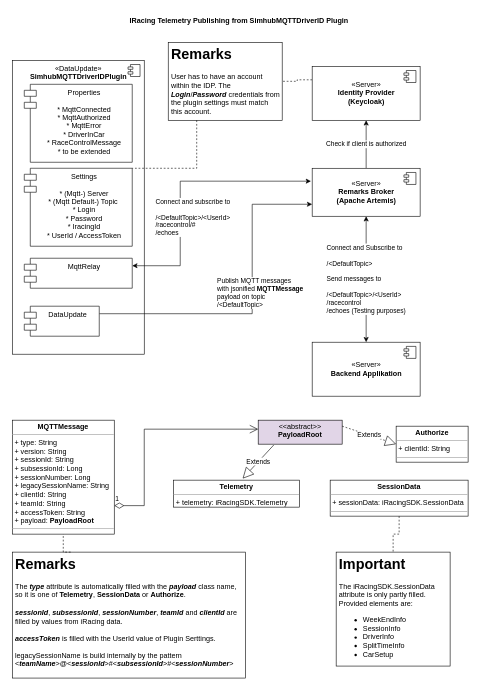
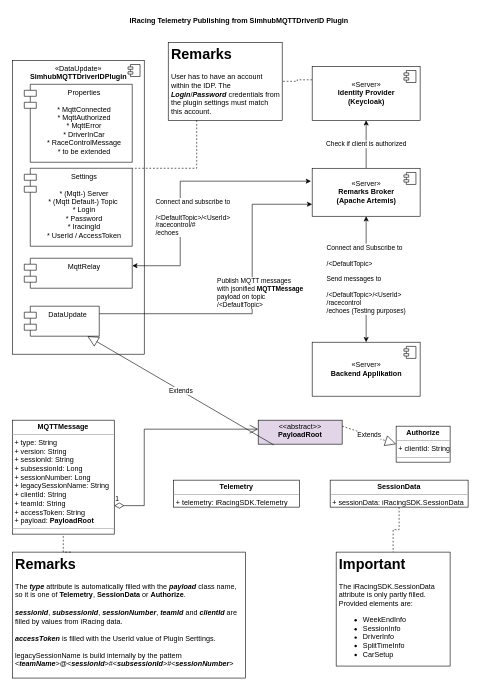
(432, 444) -> (423, 444)
(262, 458) -> (185, 393)
(399, 498) -> (399, 494)
